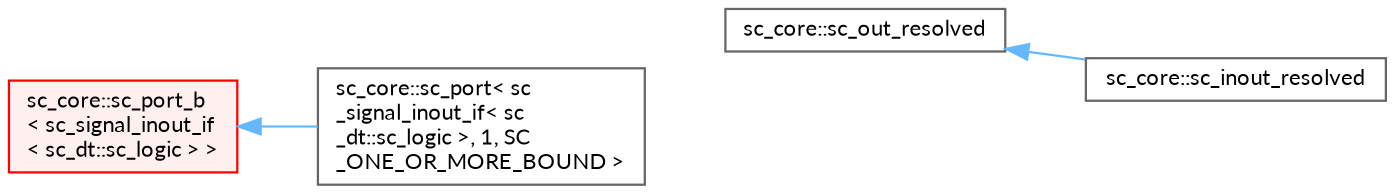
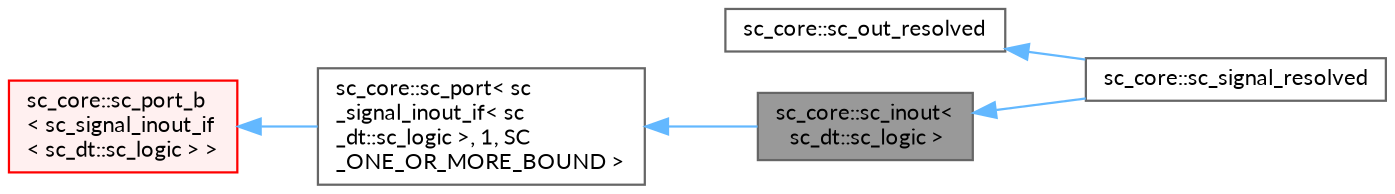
(1236, 79) -> (1236, 79)
none -> (865, 126)
